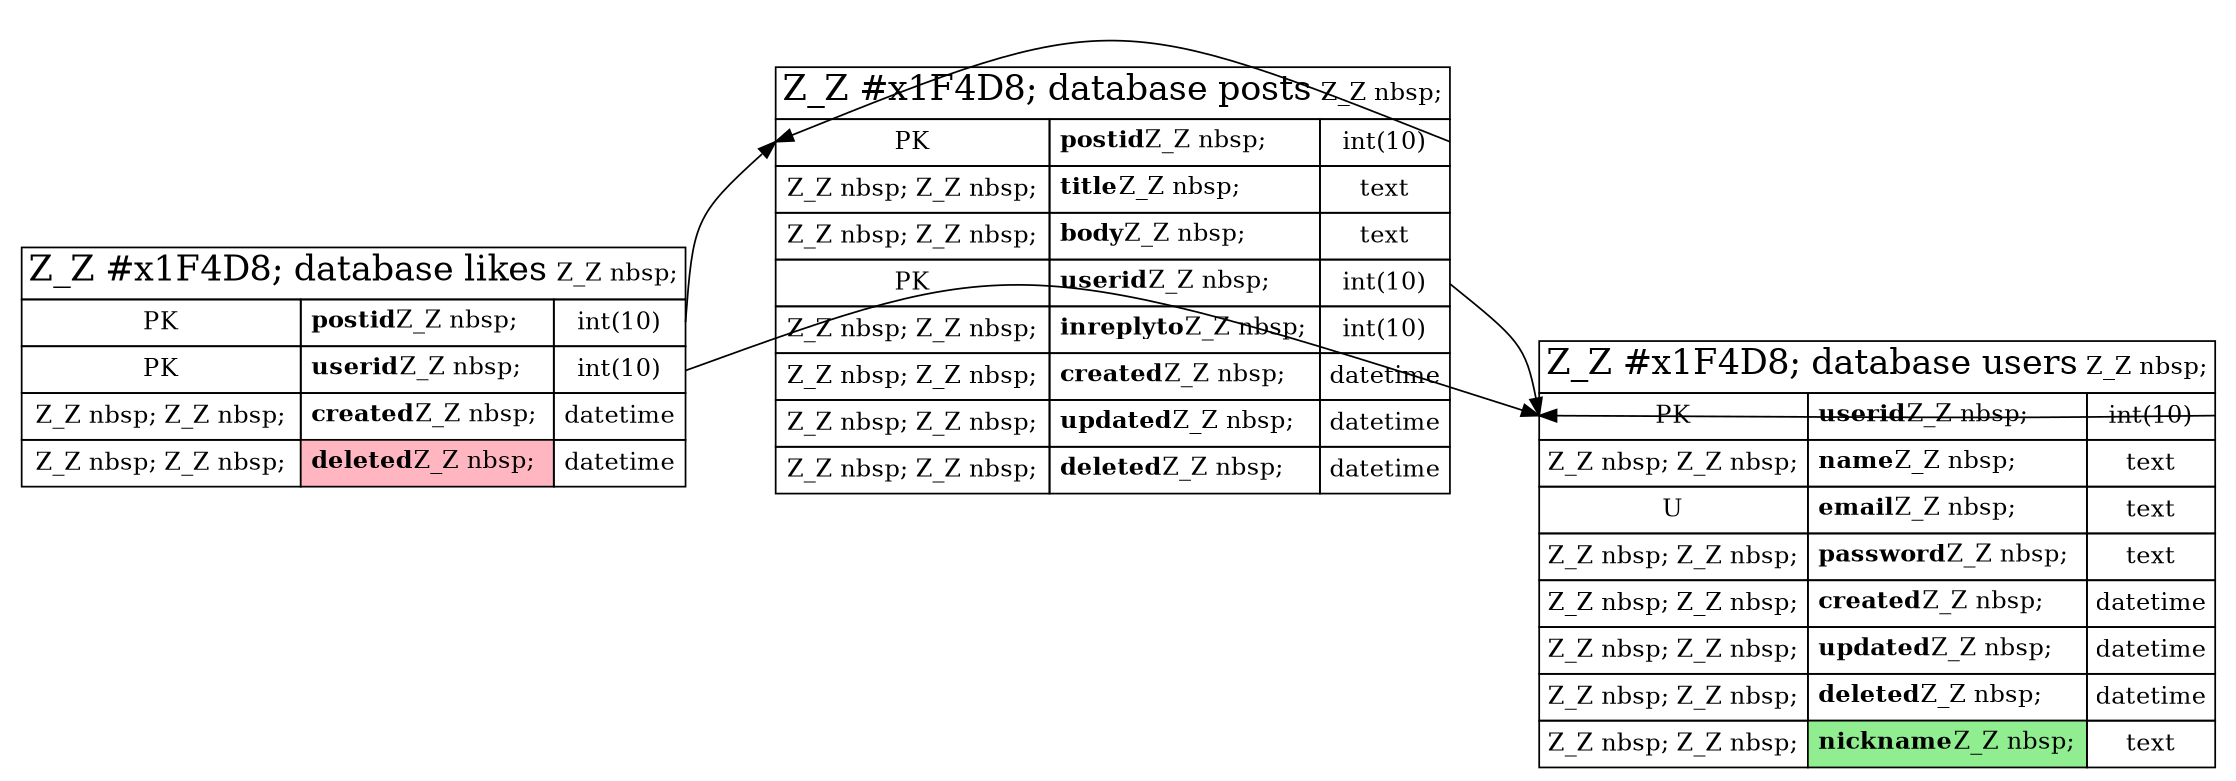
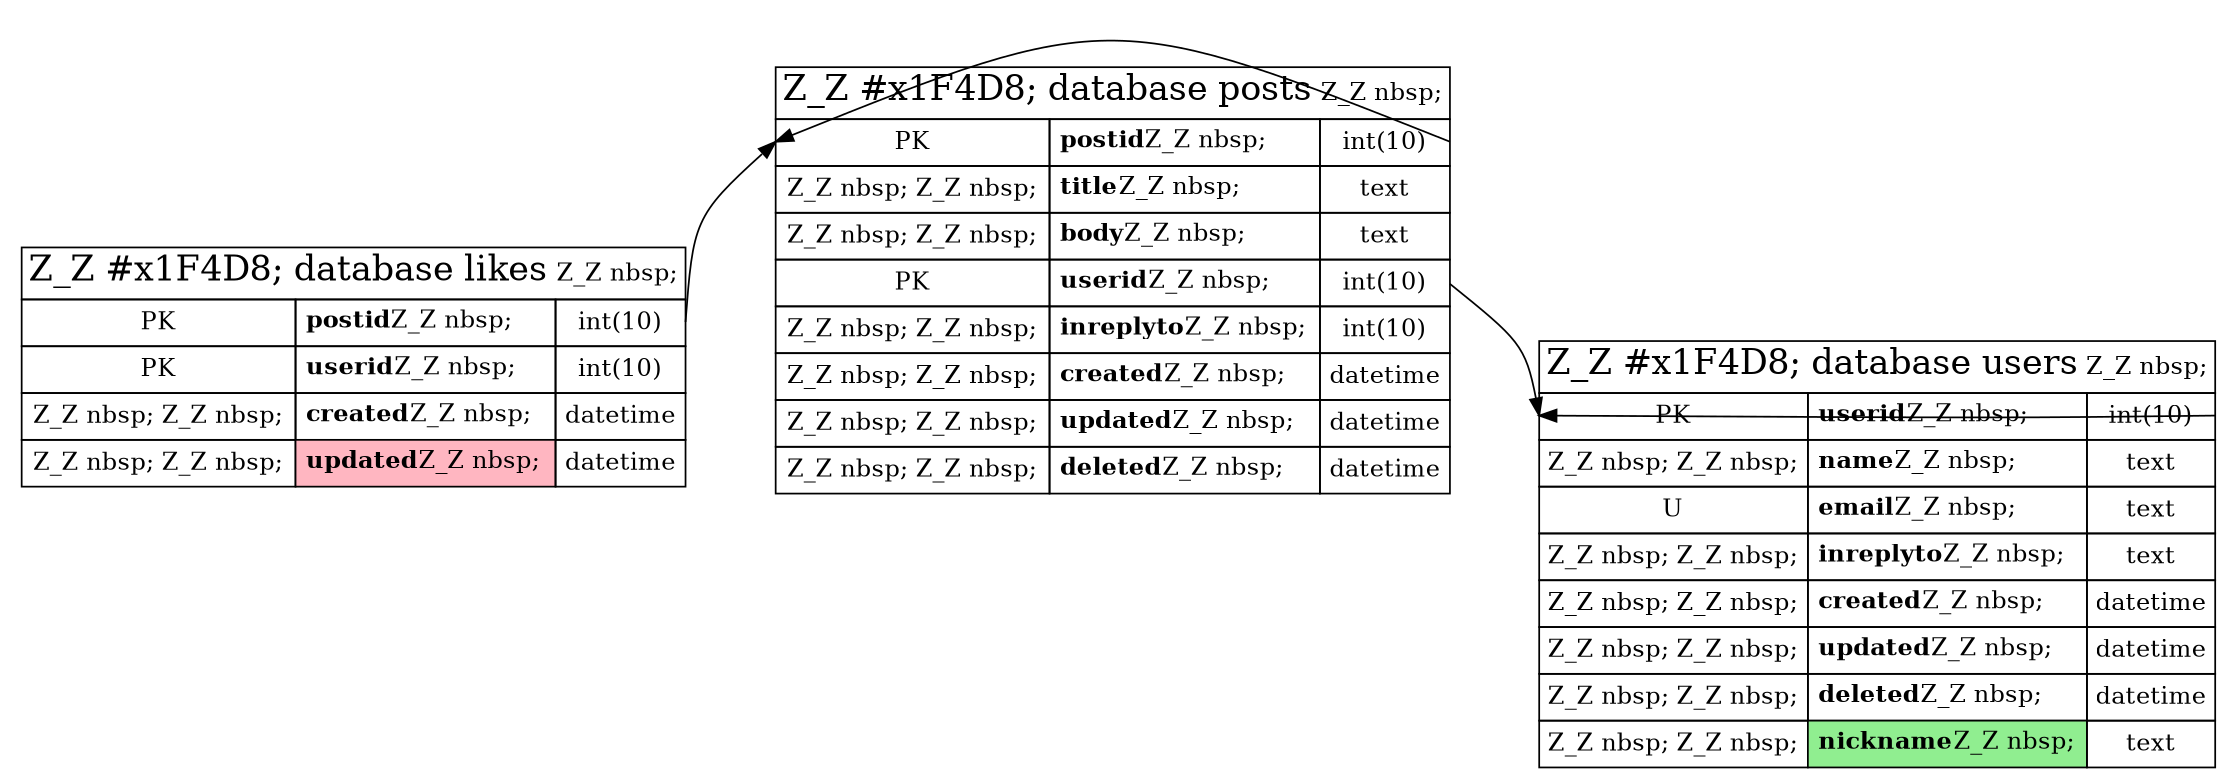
(1106, 293) -> none
(362, 461) -> (362, 461)
(1882, 554) -> (1881, 554)
